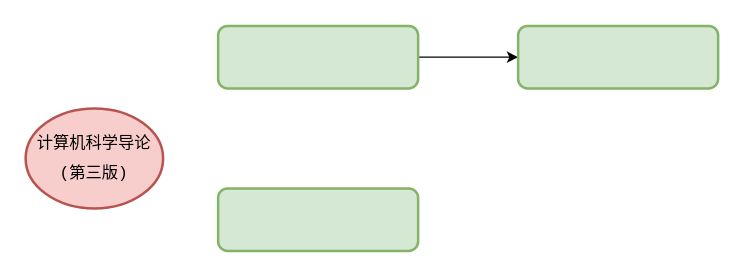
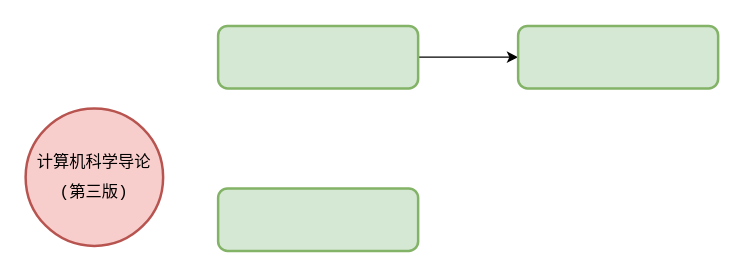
(94, 158) -> (94, 177)
